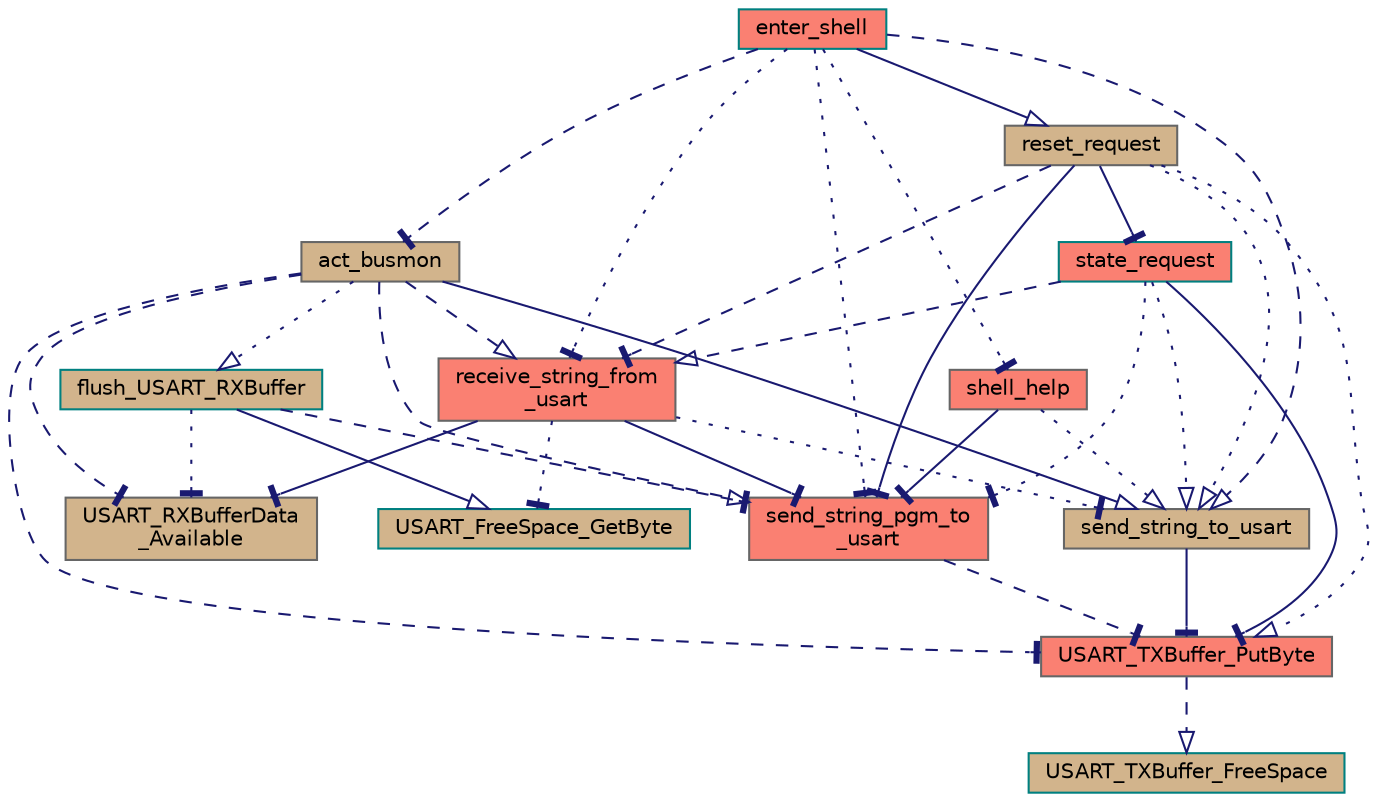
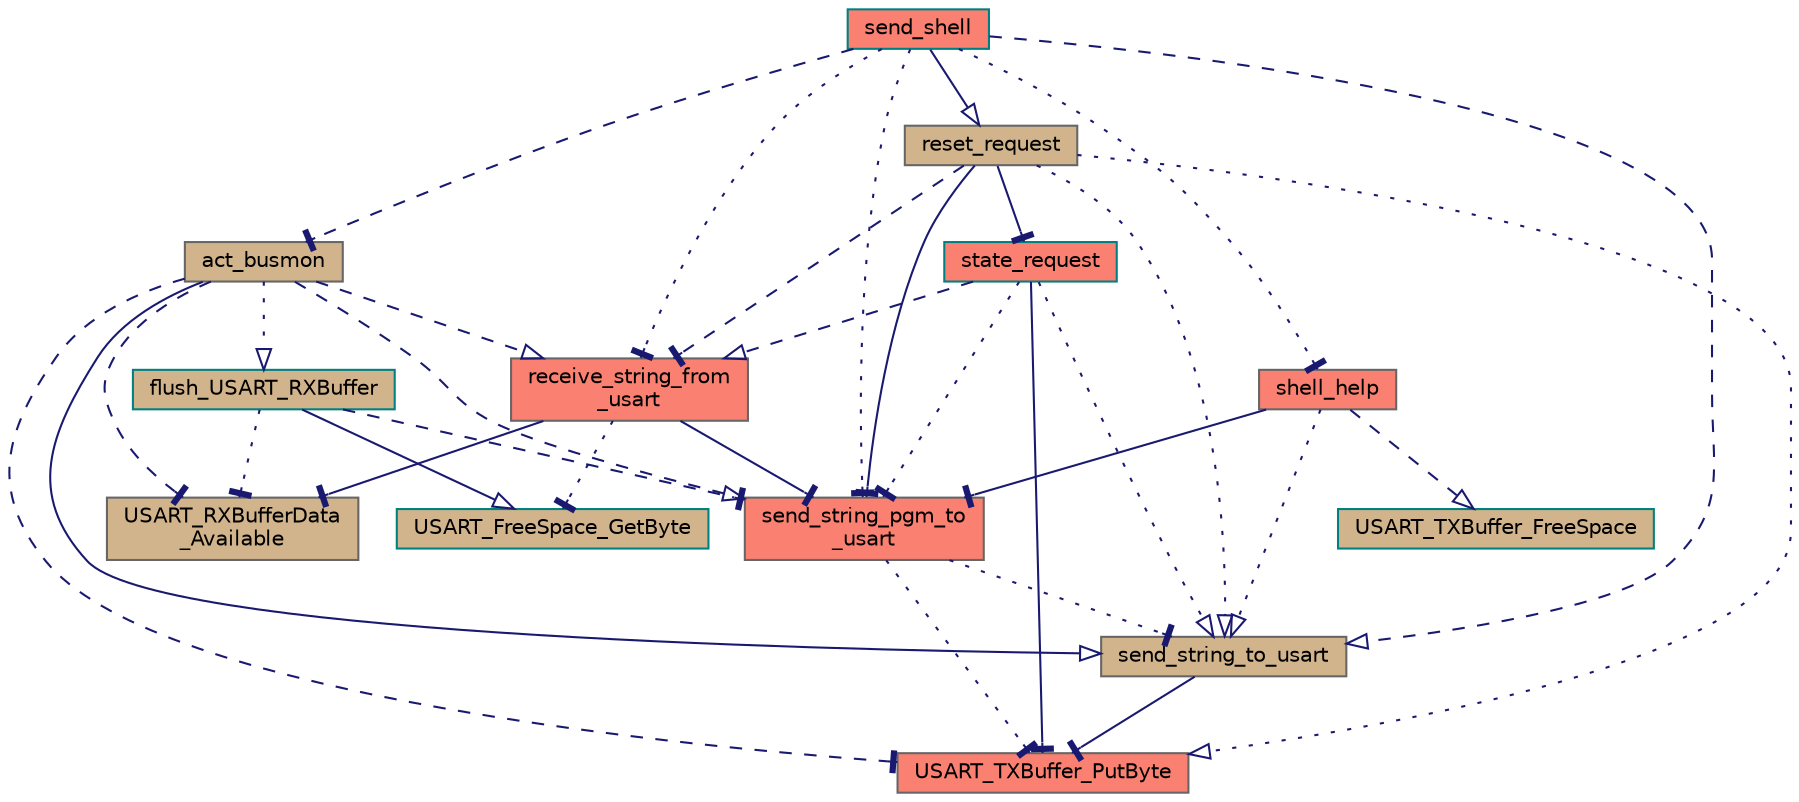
(813, 29) -> (918, 29)
(874, 460) -> (1056, 597)
(1037, 596) -> (965, 666)
(1187, 704) -> (1404, 453)
